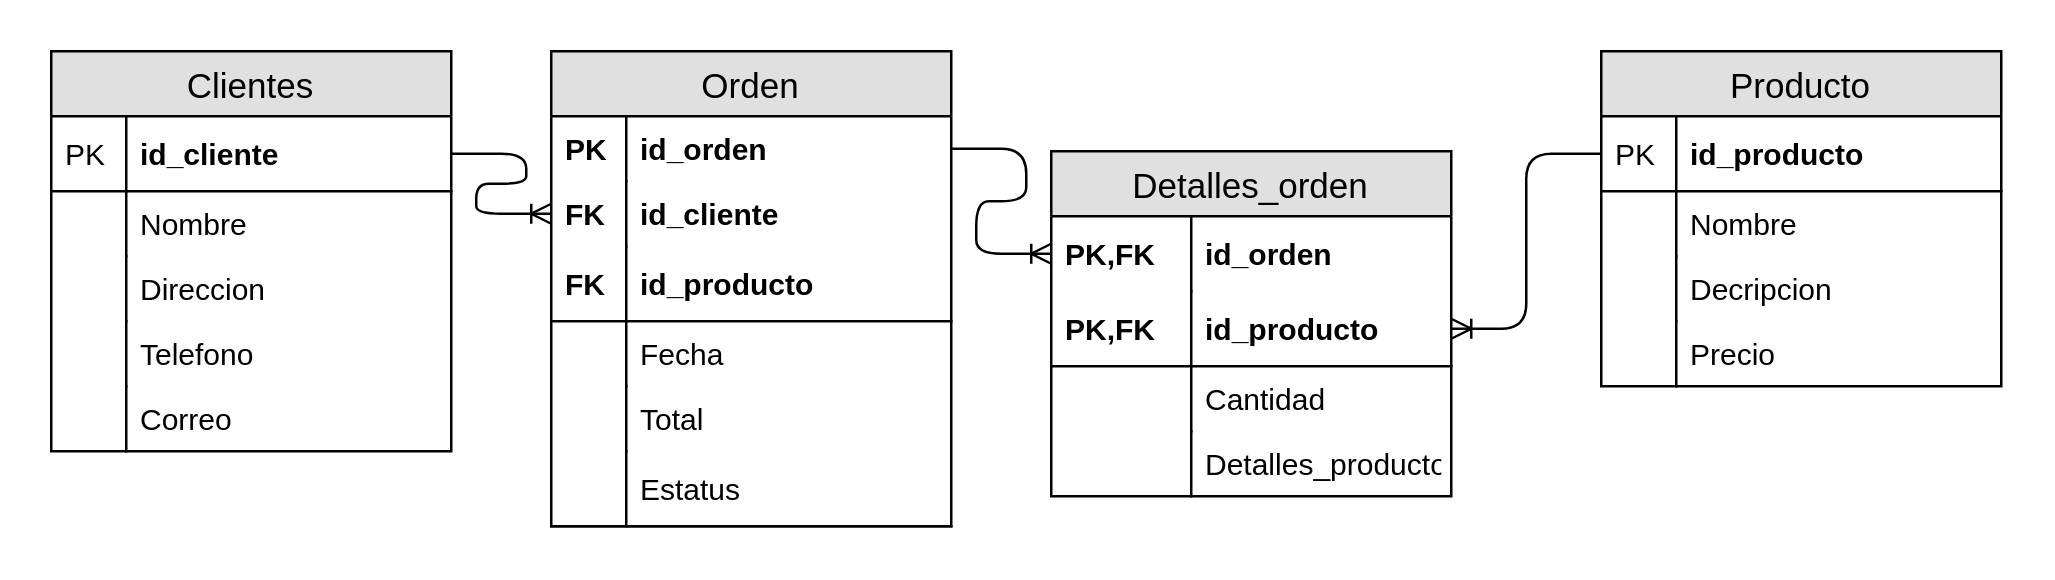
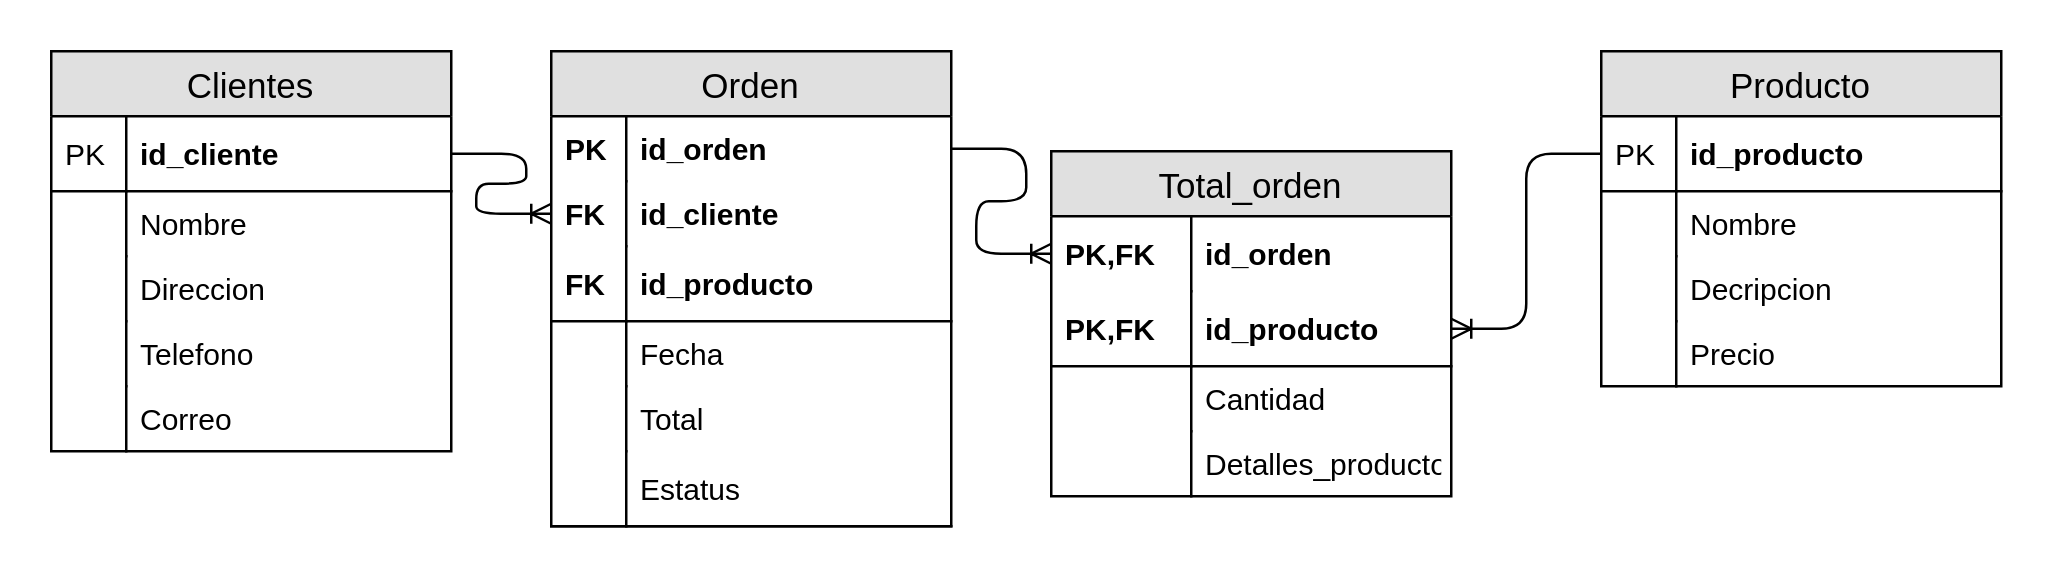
(1250, 186) -> (1250, 186)
